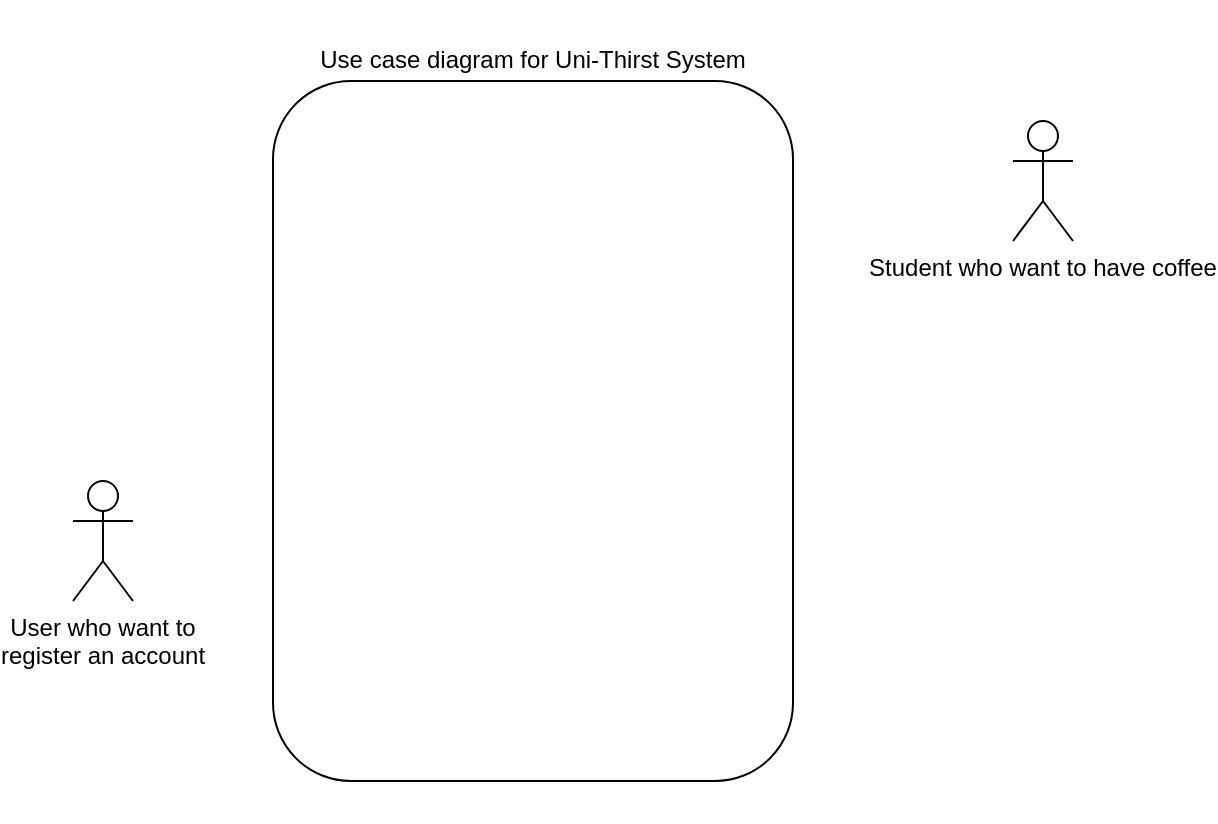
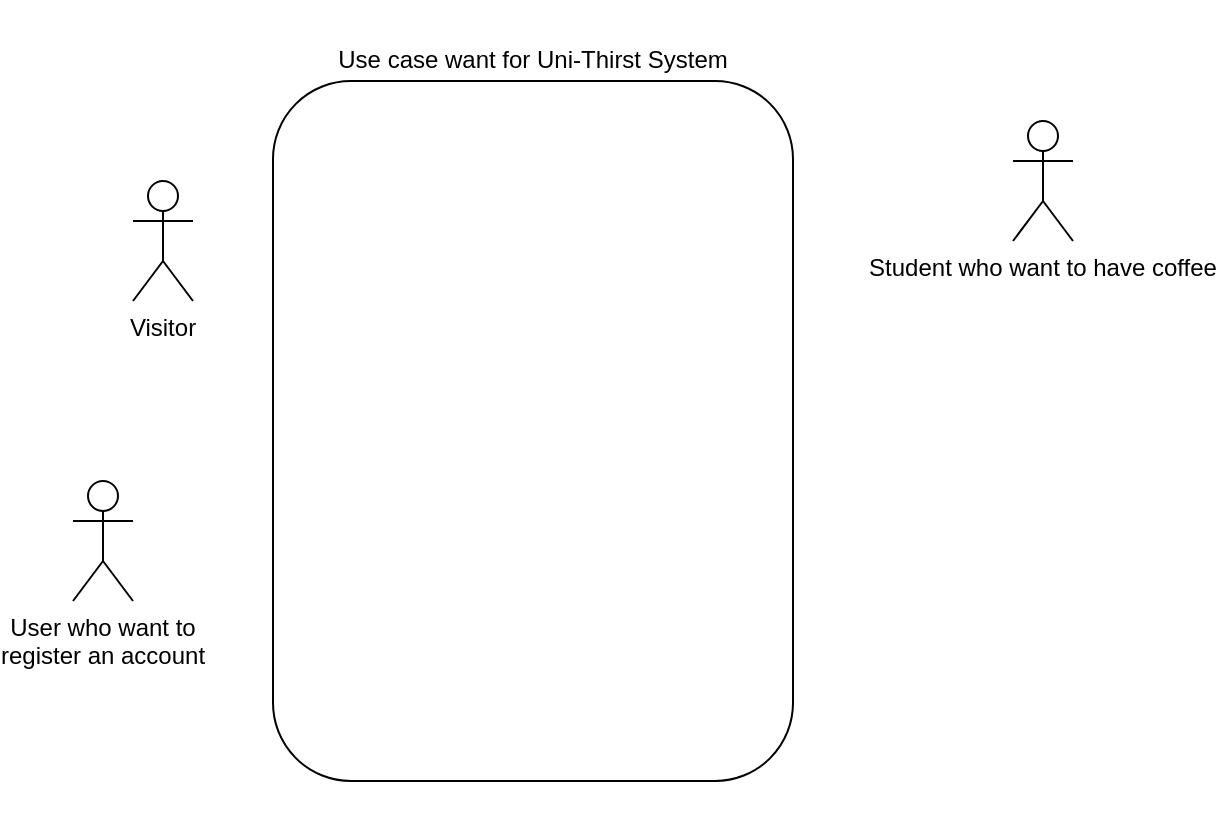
(534, 61) -> (534, 61)
none -> (163, 241)
